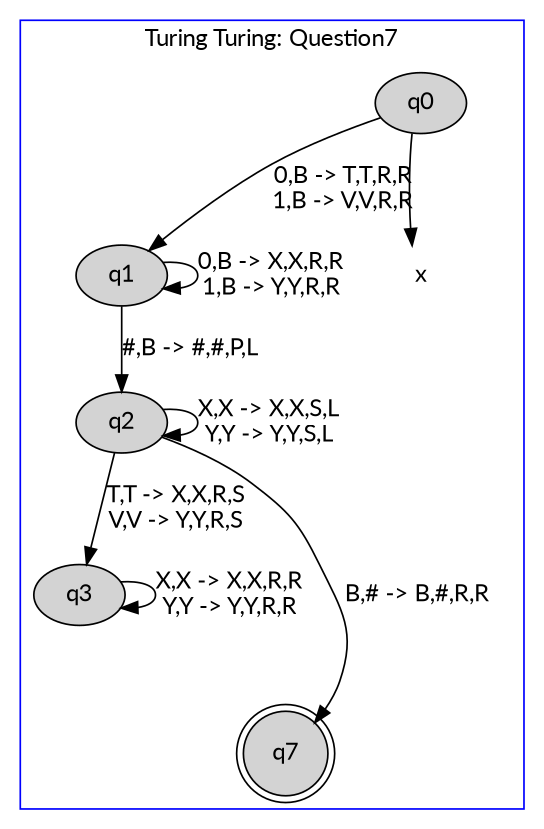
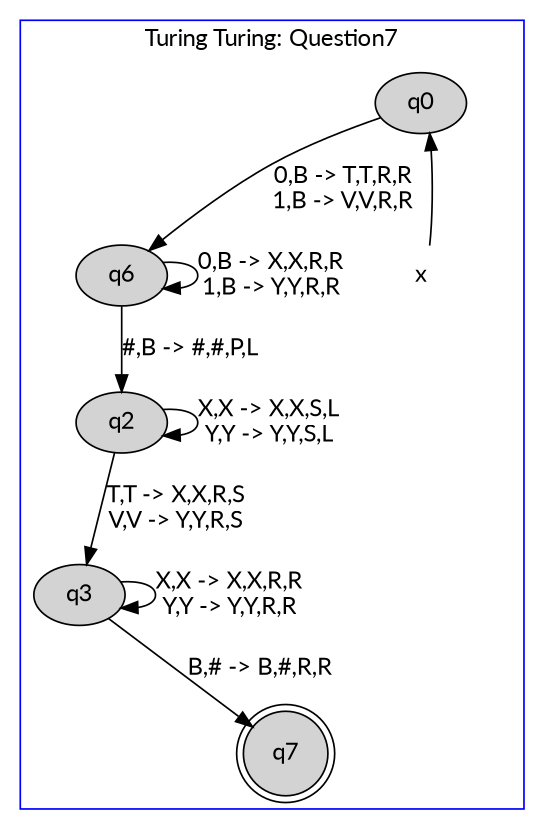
(410, 181) -> (432, 198)
(122, 276) -> (122, 276)
(307, 541) -> (174, 668)
